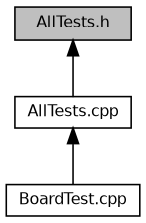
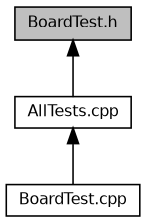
(73, 24) -> (73, 24)
